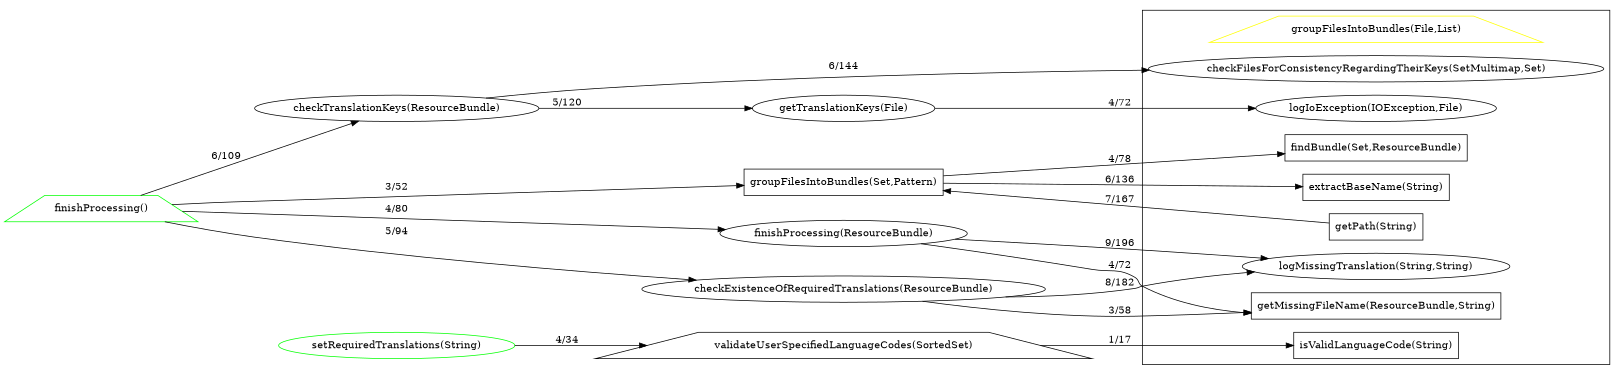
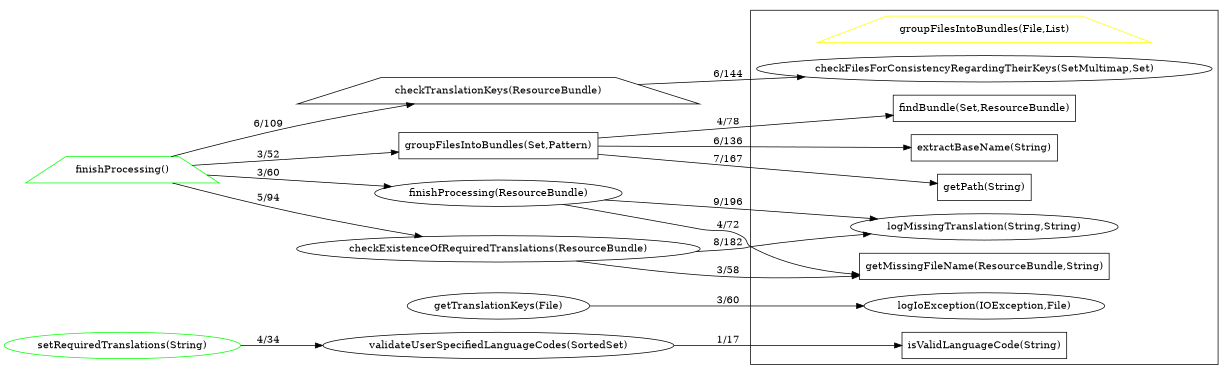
(1120, 103) -> (728, 300)
(397, 108) -> (498, 91)
(642, 108) -> none
(1149, 208) -> (764, 169)
(397, 209) -> (269, 173)
(844, 345) -> (498, 345)
